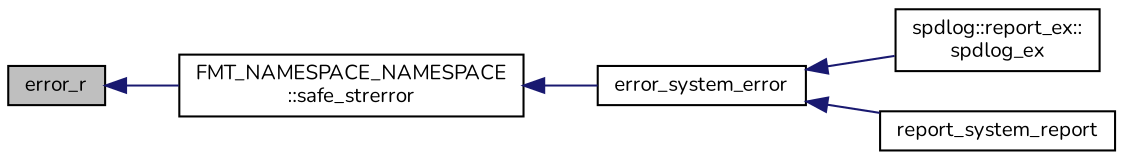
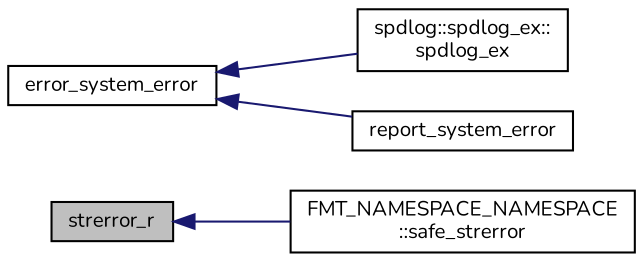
(998, 40) -> (463, 40)
(57, 86) -> (112, 222)
(571, 86) -> none
(998, 131) -> (463, 131)
